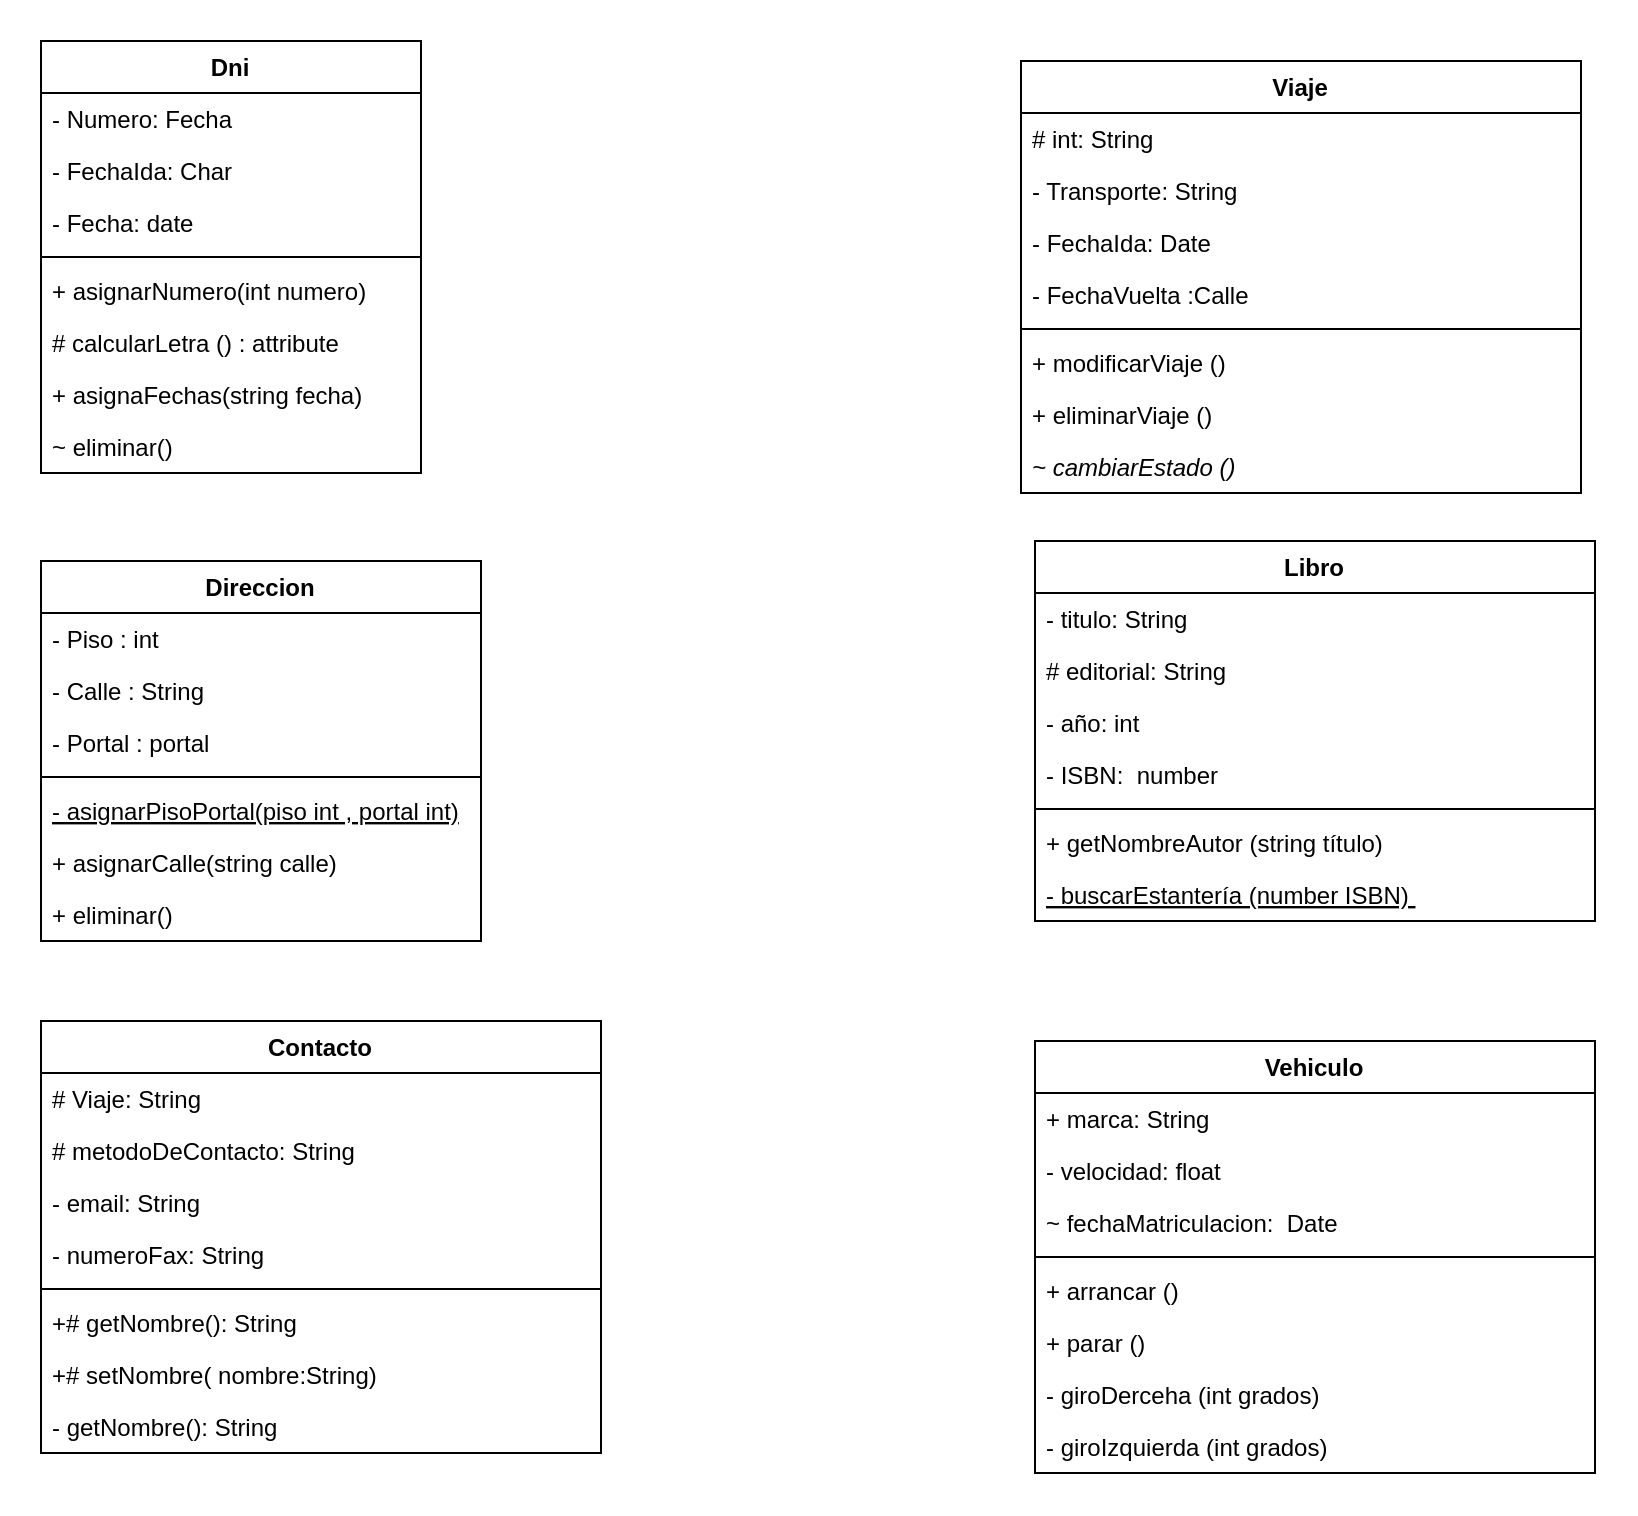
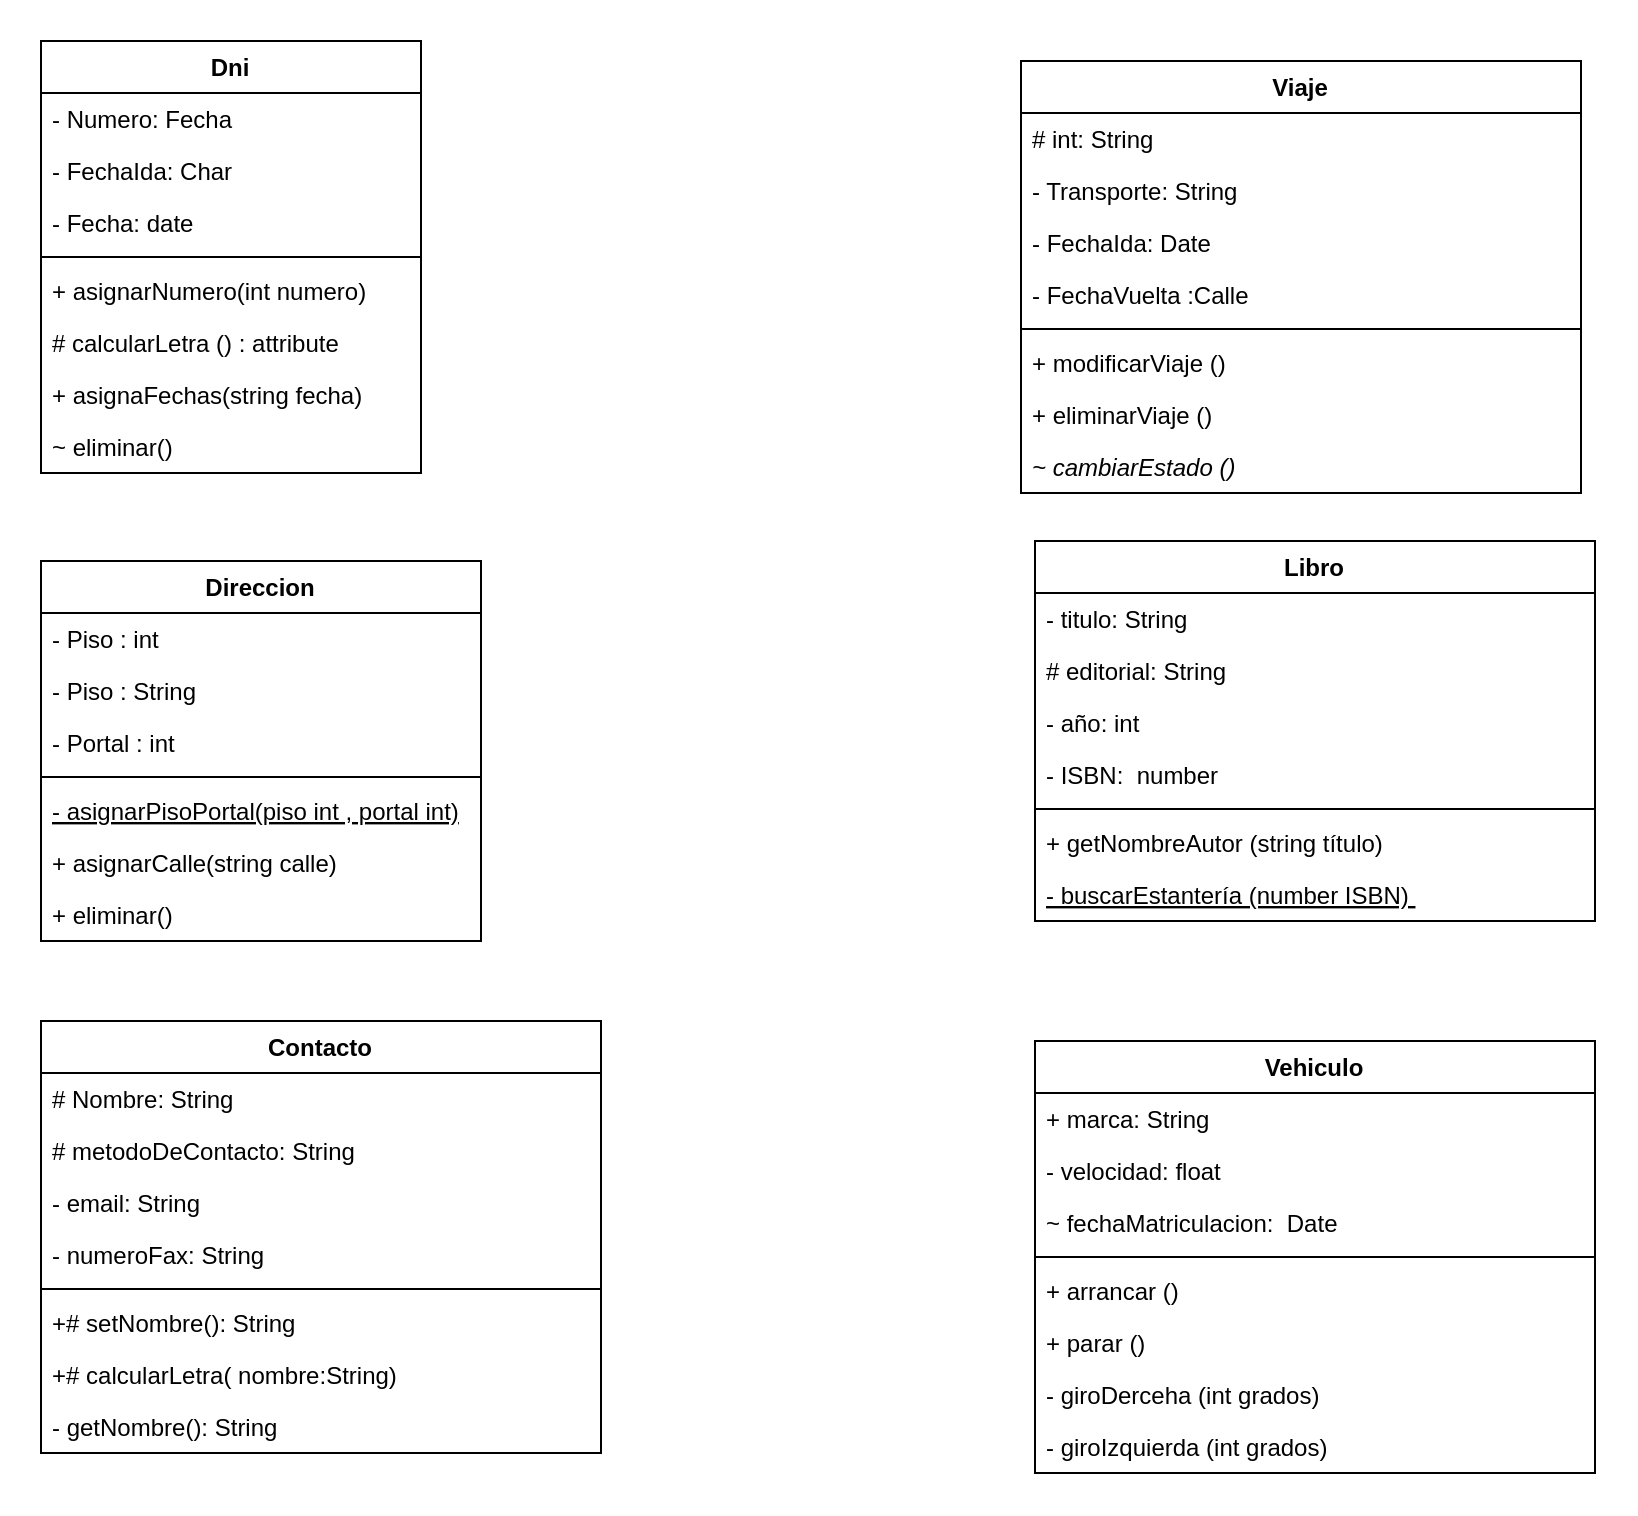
(138, 692) -> (134, 692)
(148, 744) -> (127, 744)
(137, 1100) -> (147, 1100)
(187, 1324) -> (187, 1324)
(228, 1376) -> (248, 1376)
